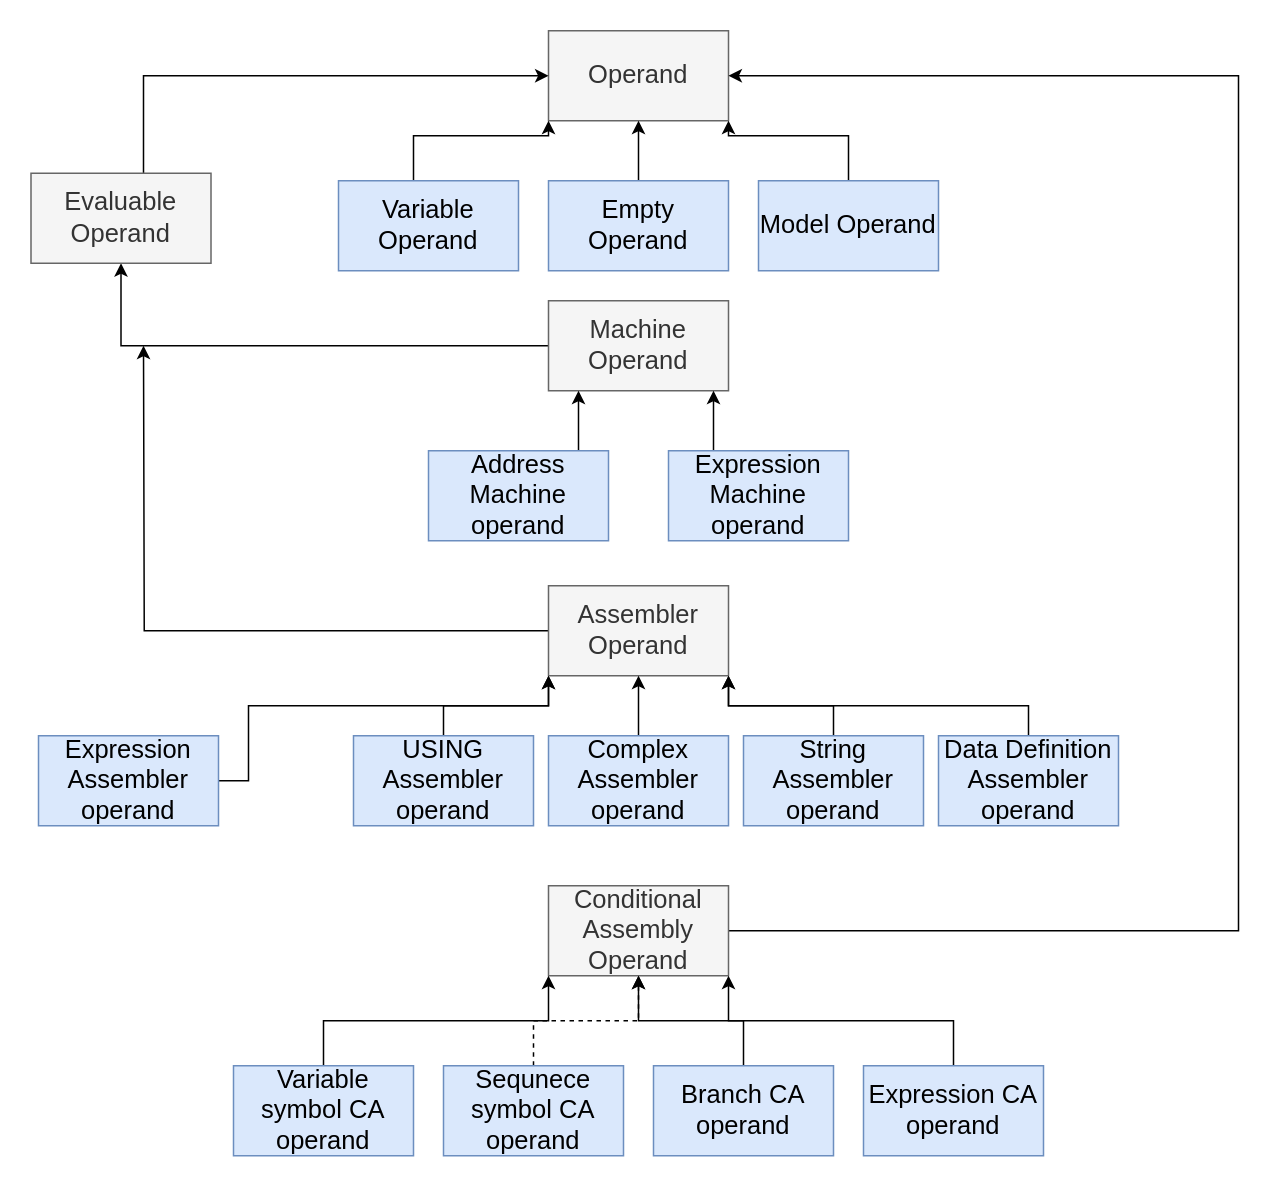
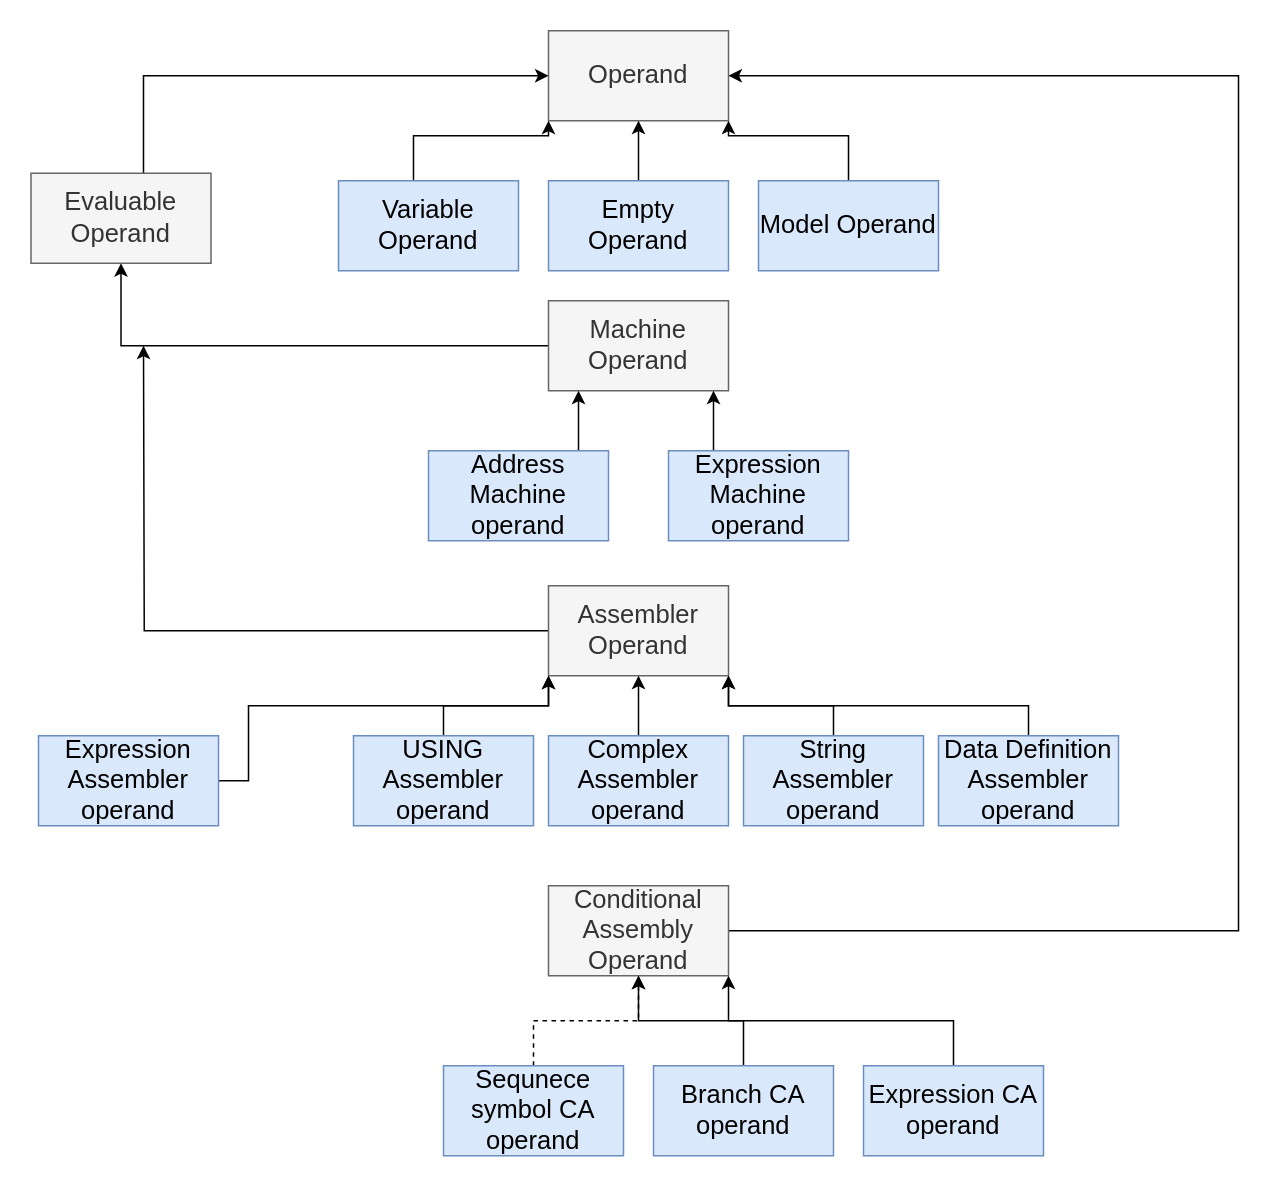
(404, 1021) -> none
(323, 1111) -> none
